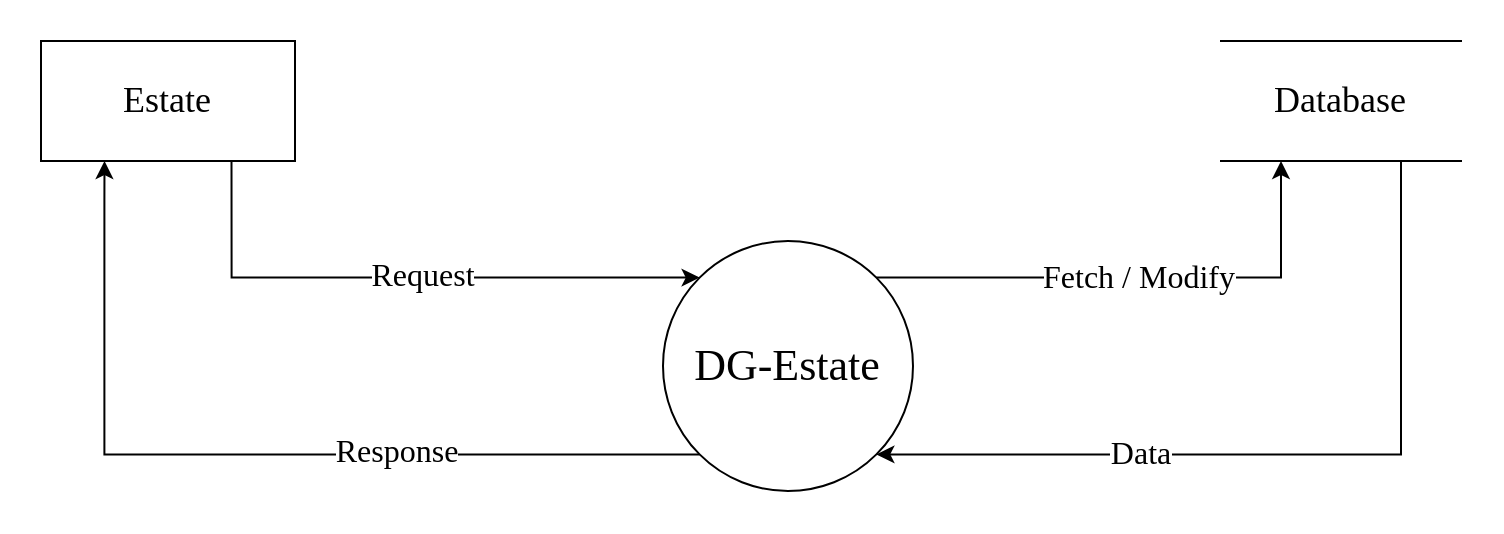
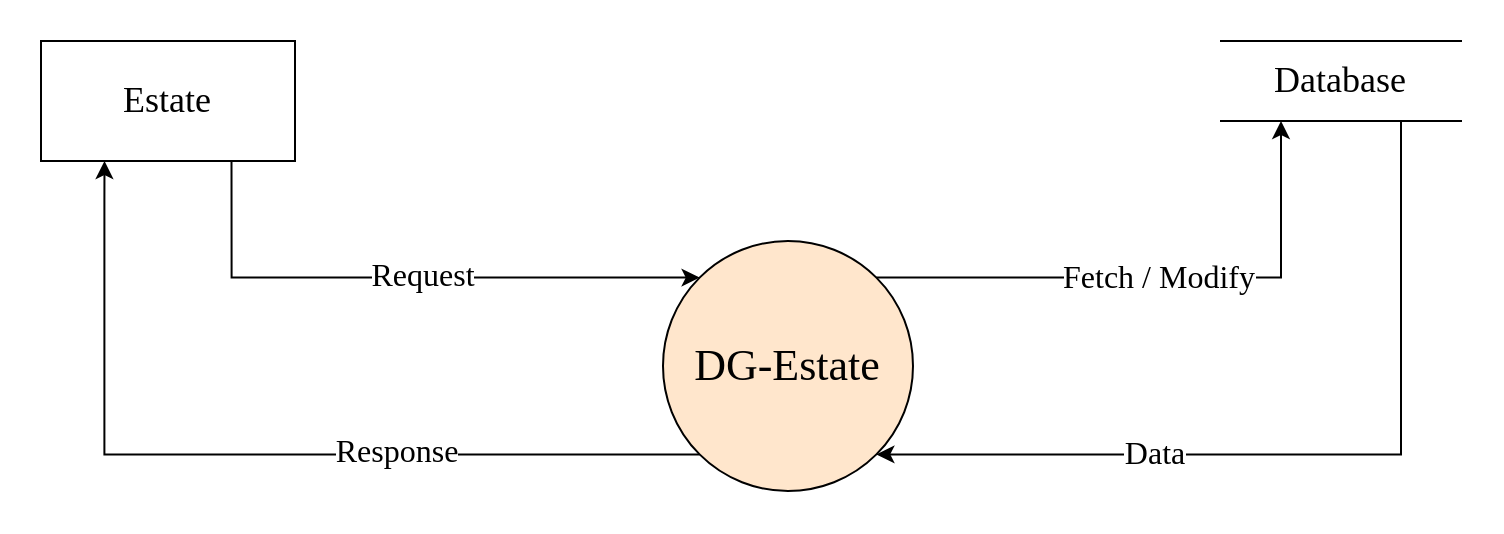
(1341, 101) -> (1341, 81)
(788, 366) -> (788, 366)
